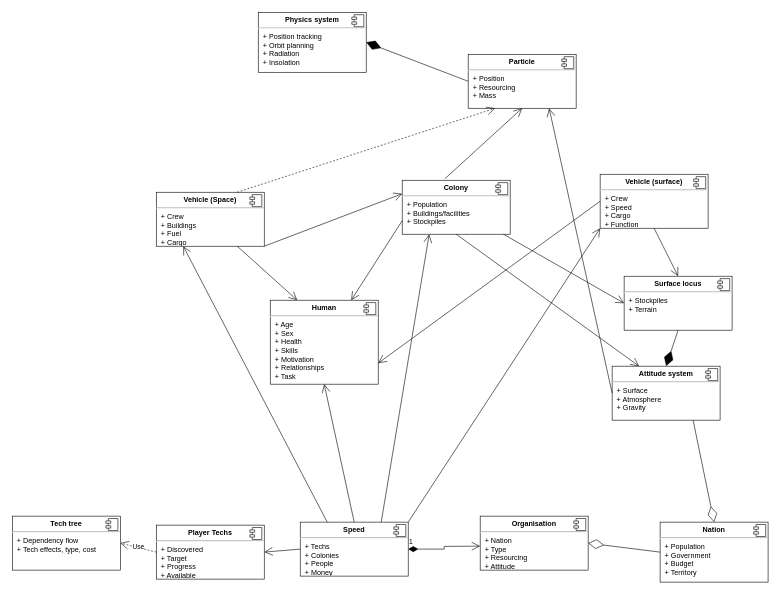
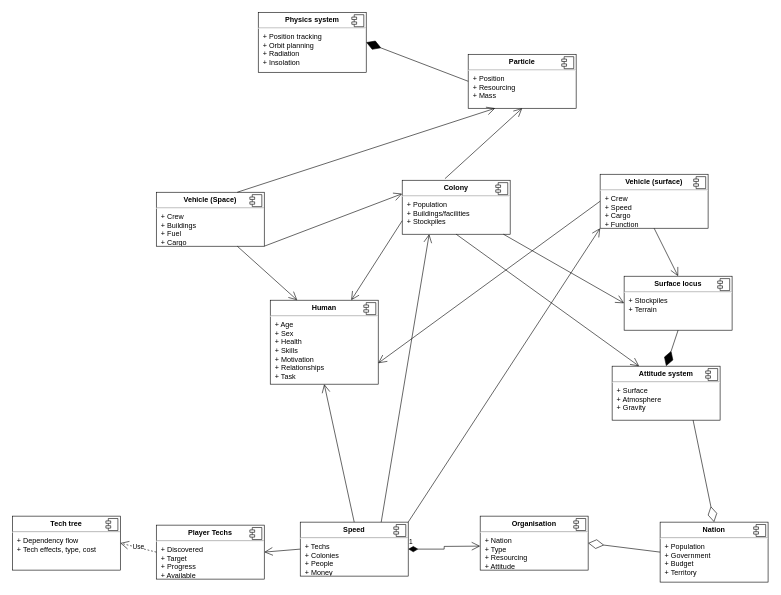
(365, 151) -> (365, 151)
(575, 223) -> none
(256, 385) -> none
